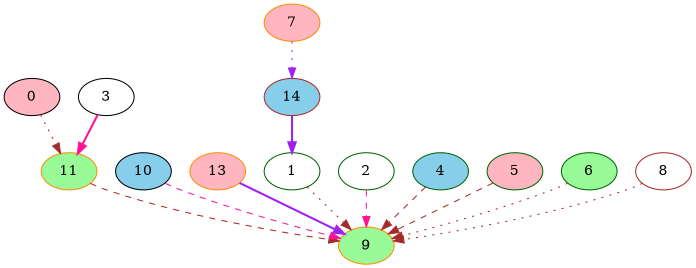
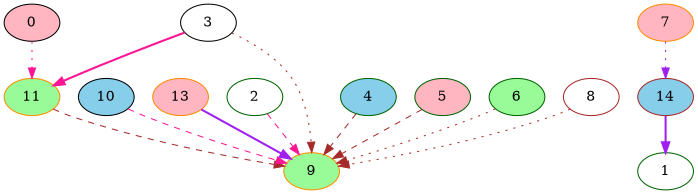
(48, 130) -> (32, 55)
(325, 205) -> (289, 75)
